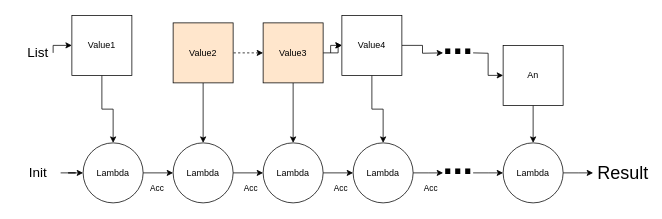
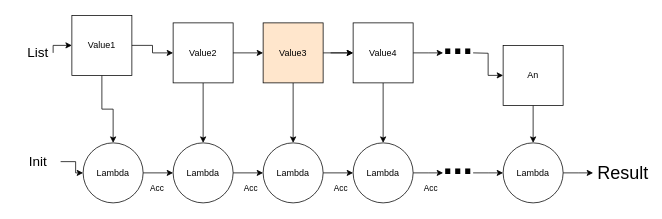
none -> (147, 45)
(372, 45) -> (383, 53)
(203, 53) -> (203, 53)
(246, 53) -> (246, 53)
(38, 173) -> (38, 162)
